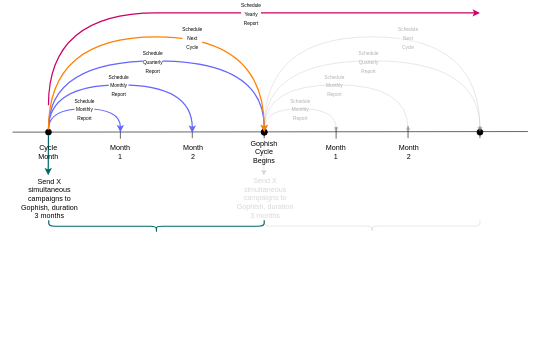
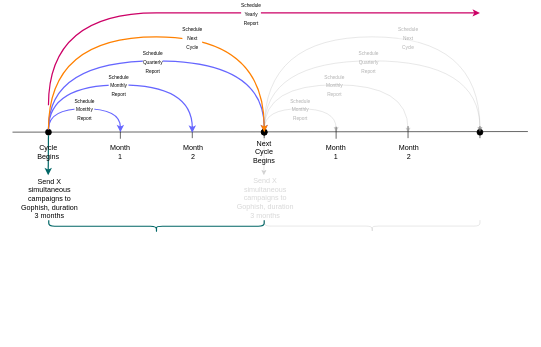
(48, 152) -> (48, 152)
(264, 152) -> (264, 152)
